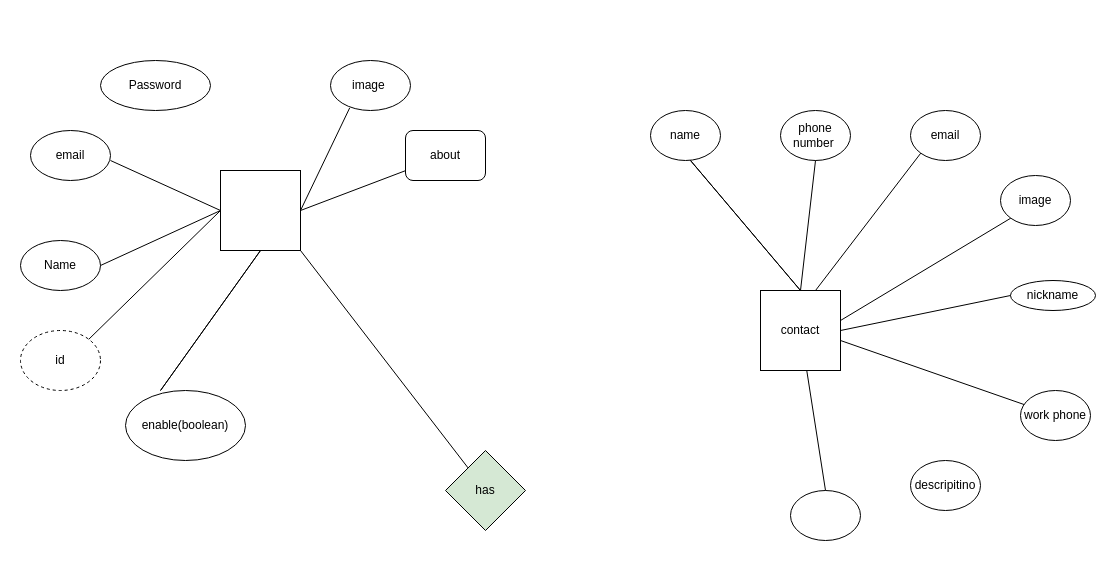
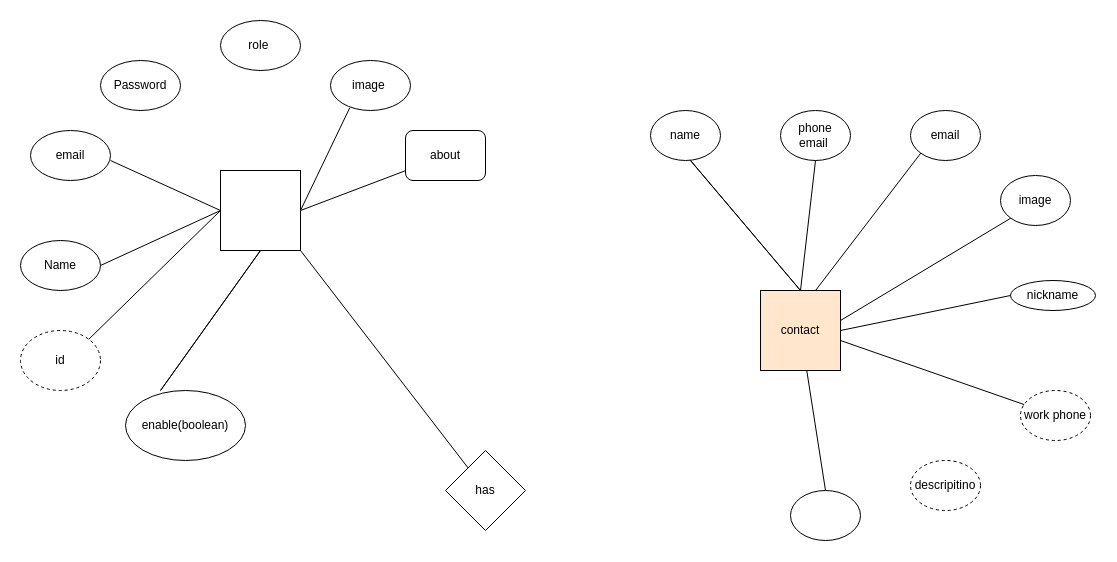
none -> (261, 46)
(156, 86) -> (141, 86)
(816, 136) -> (816, 136)
(801, 331) -> (801, 331)
(1056, 416) -> (1056, 416)
(946, 486) -> (946, 486)
(486, 491) -> (486, 491)
